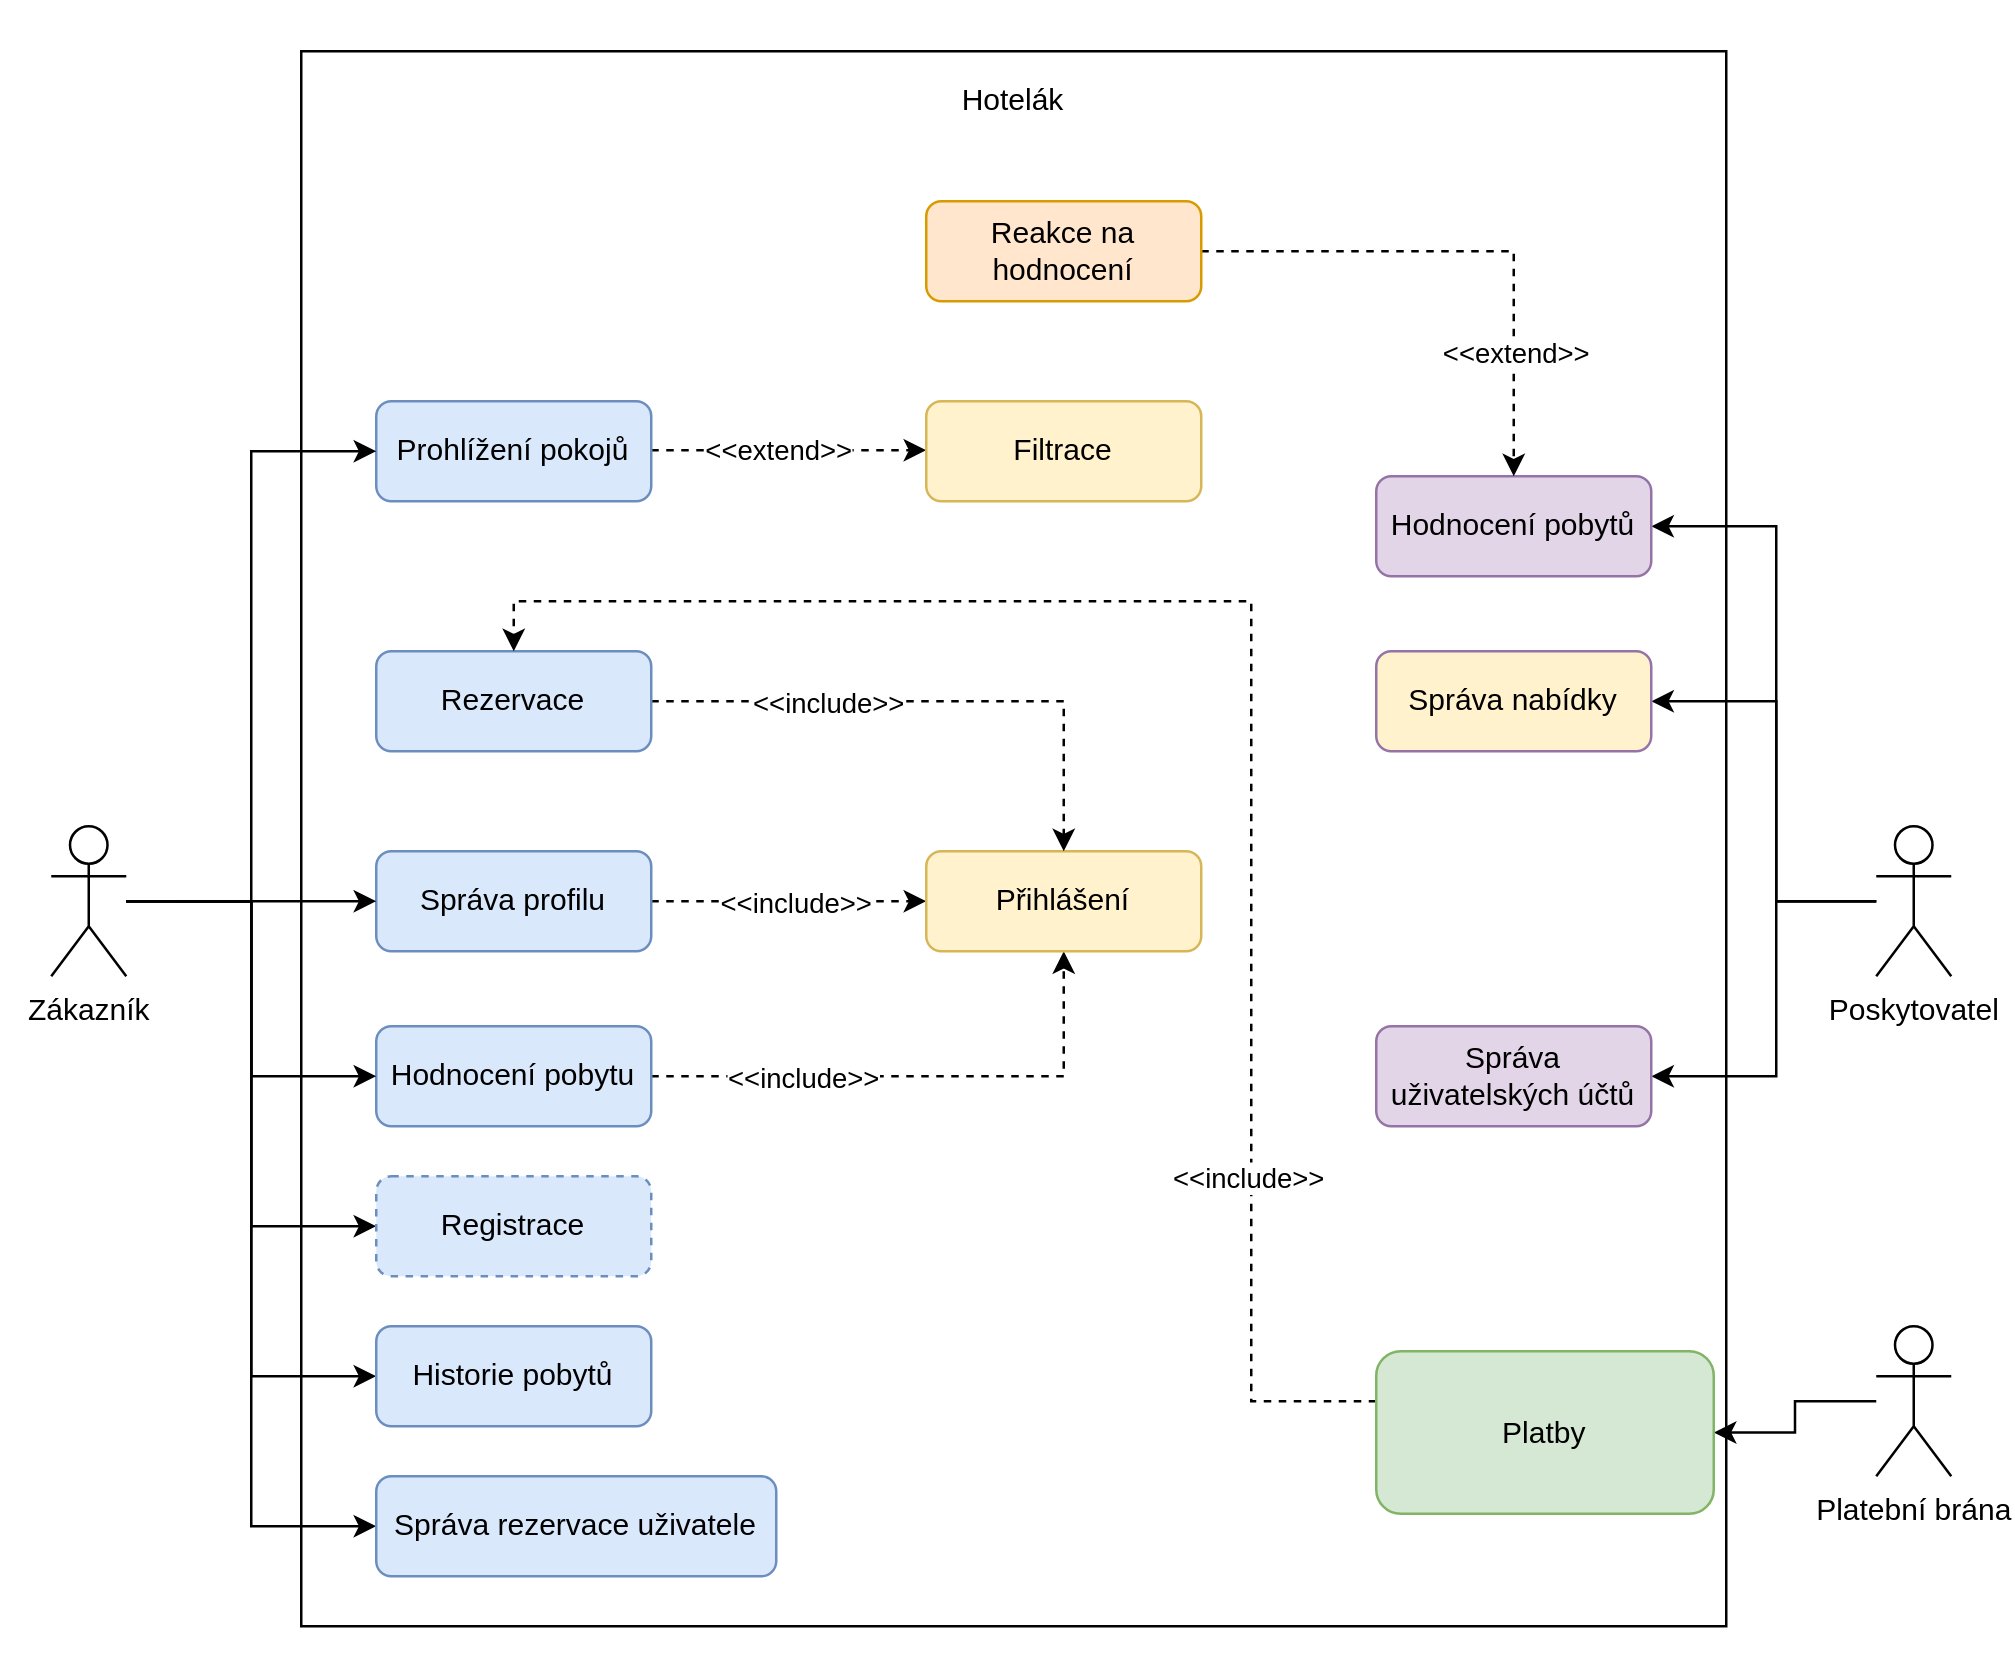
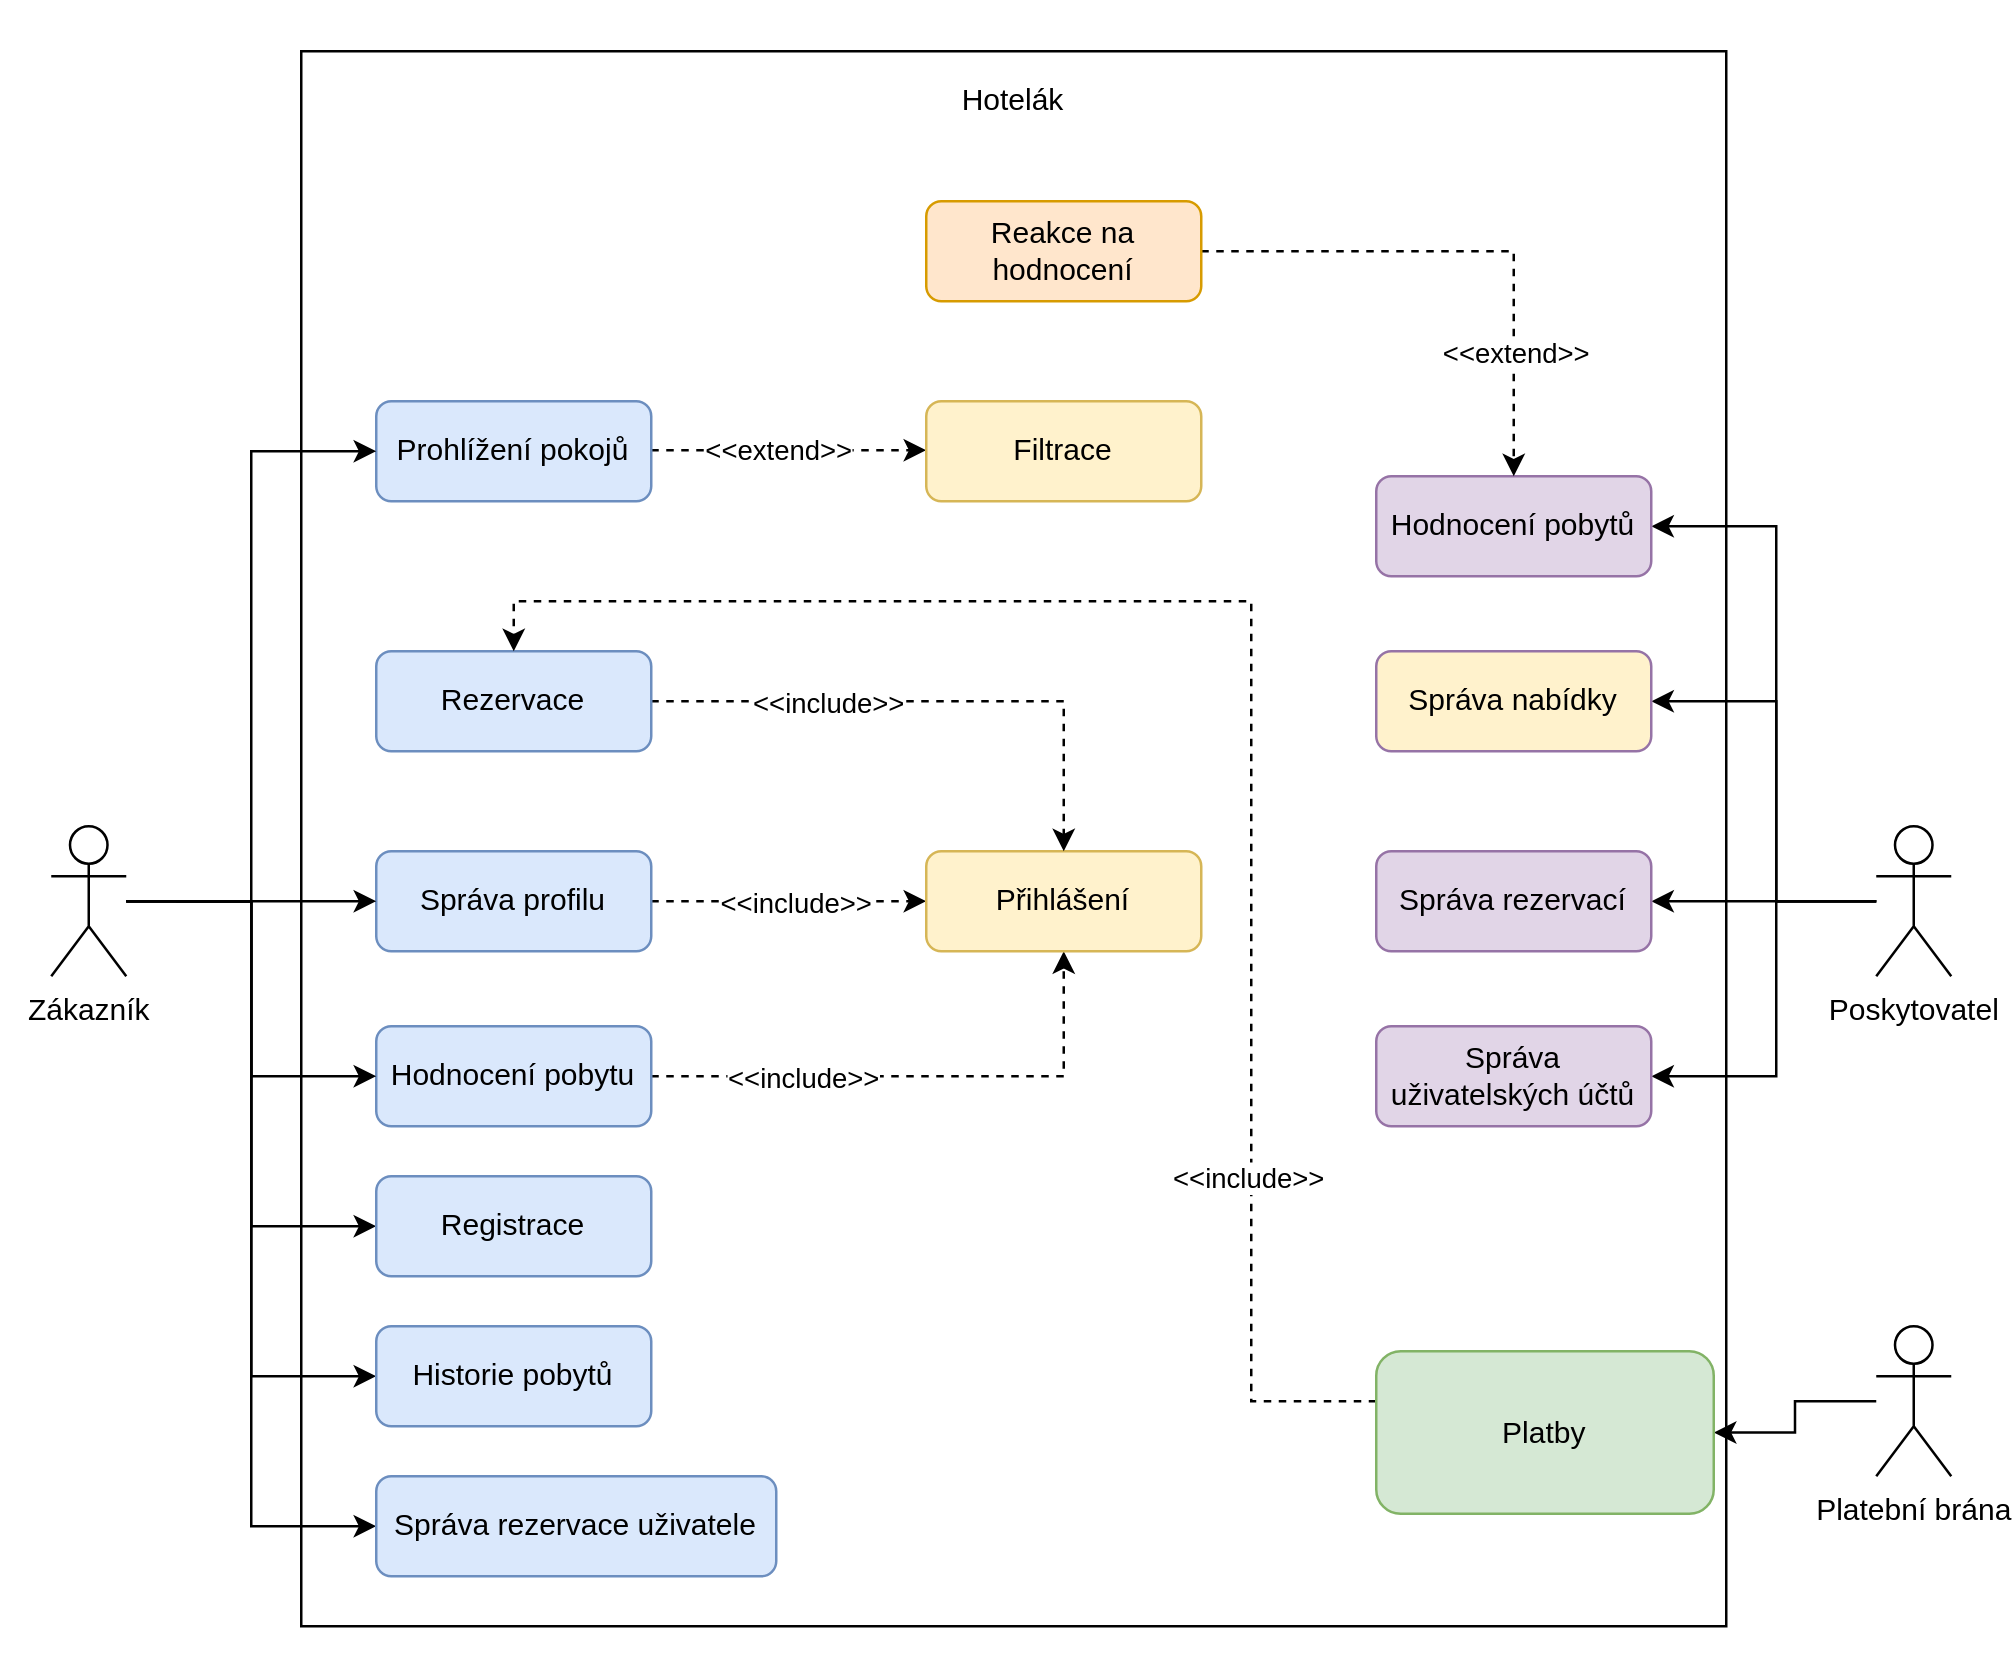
none -> (1514, 901)
none -> (1719, 901)
(514, 1226) -> (514, 1226)
